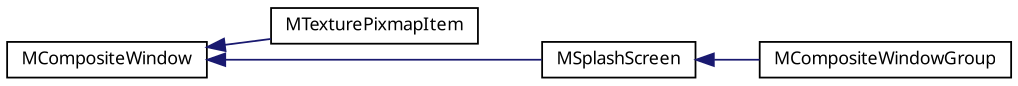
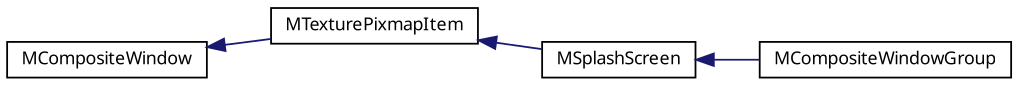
(384, 60) -> (519, 46)
